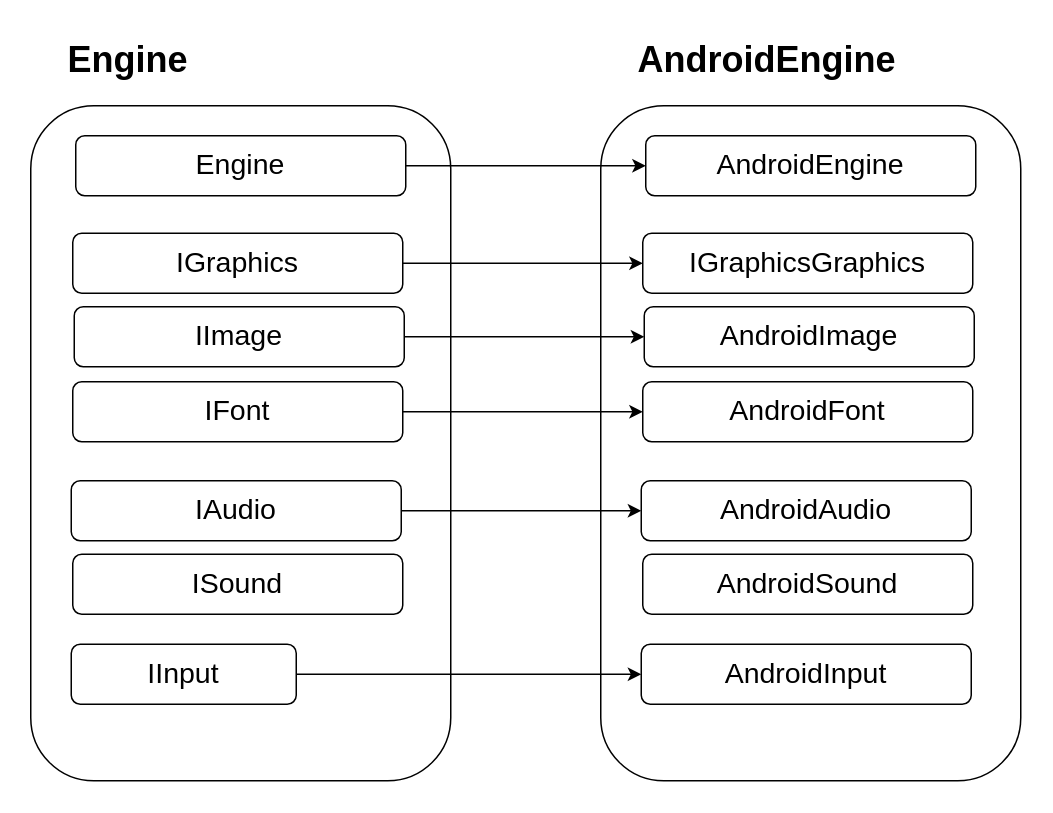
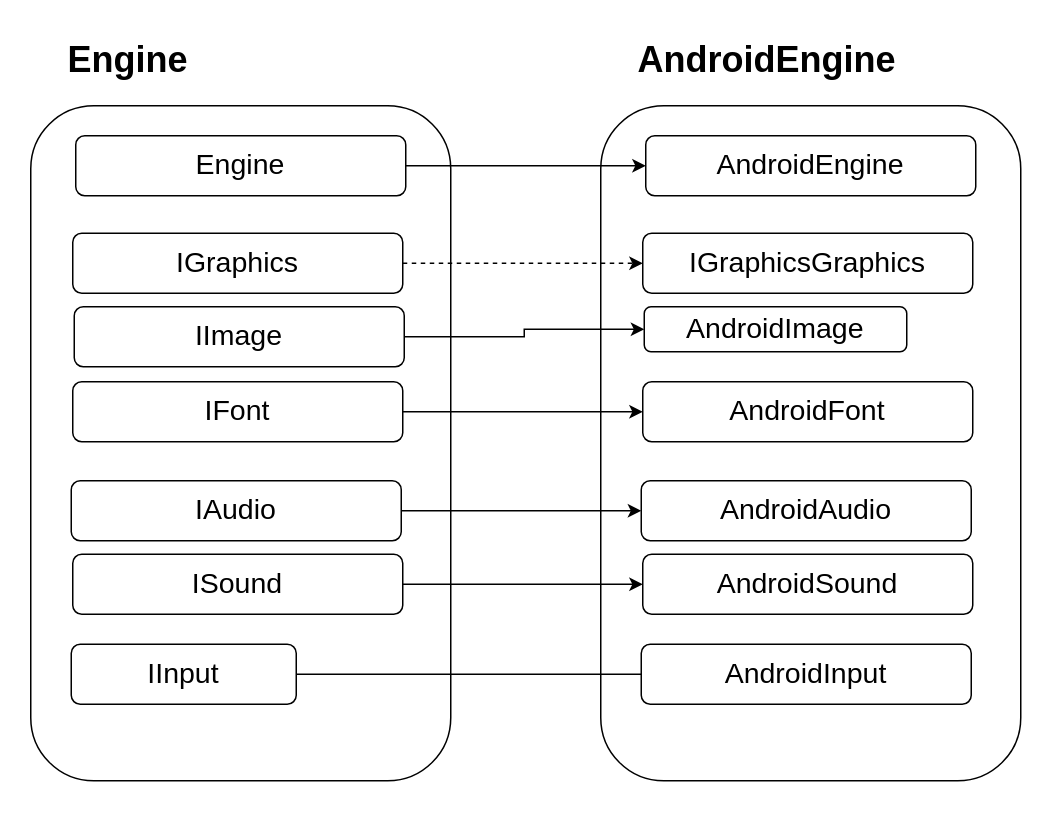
(517, 263) -> (517, 263)
(809, 337) -> (776, 329)
none -> (518, 584)
(630, 674) -> (634, 674)
